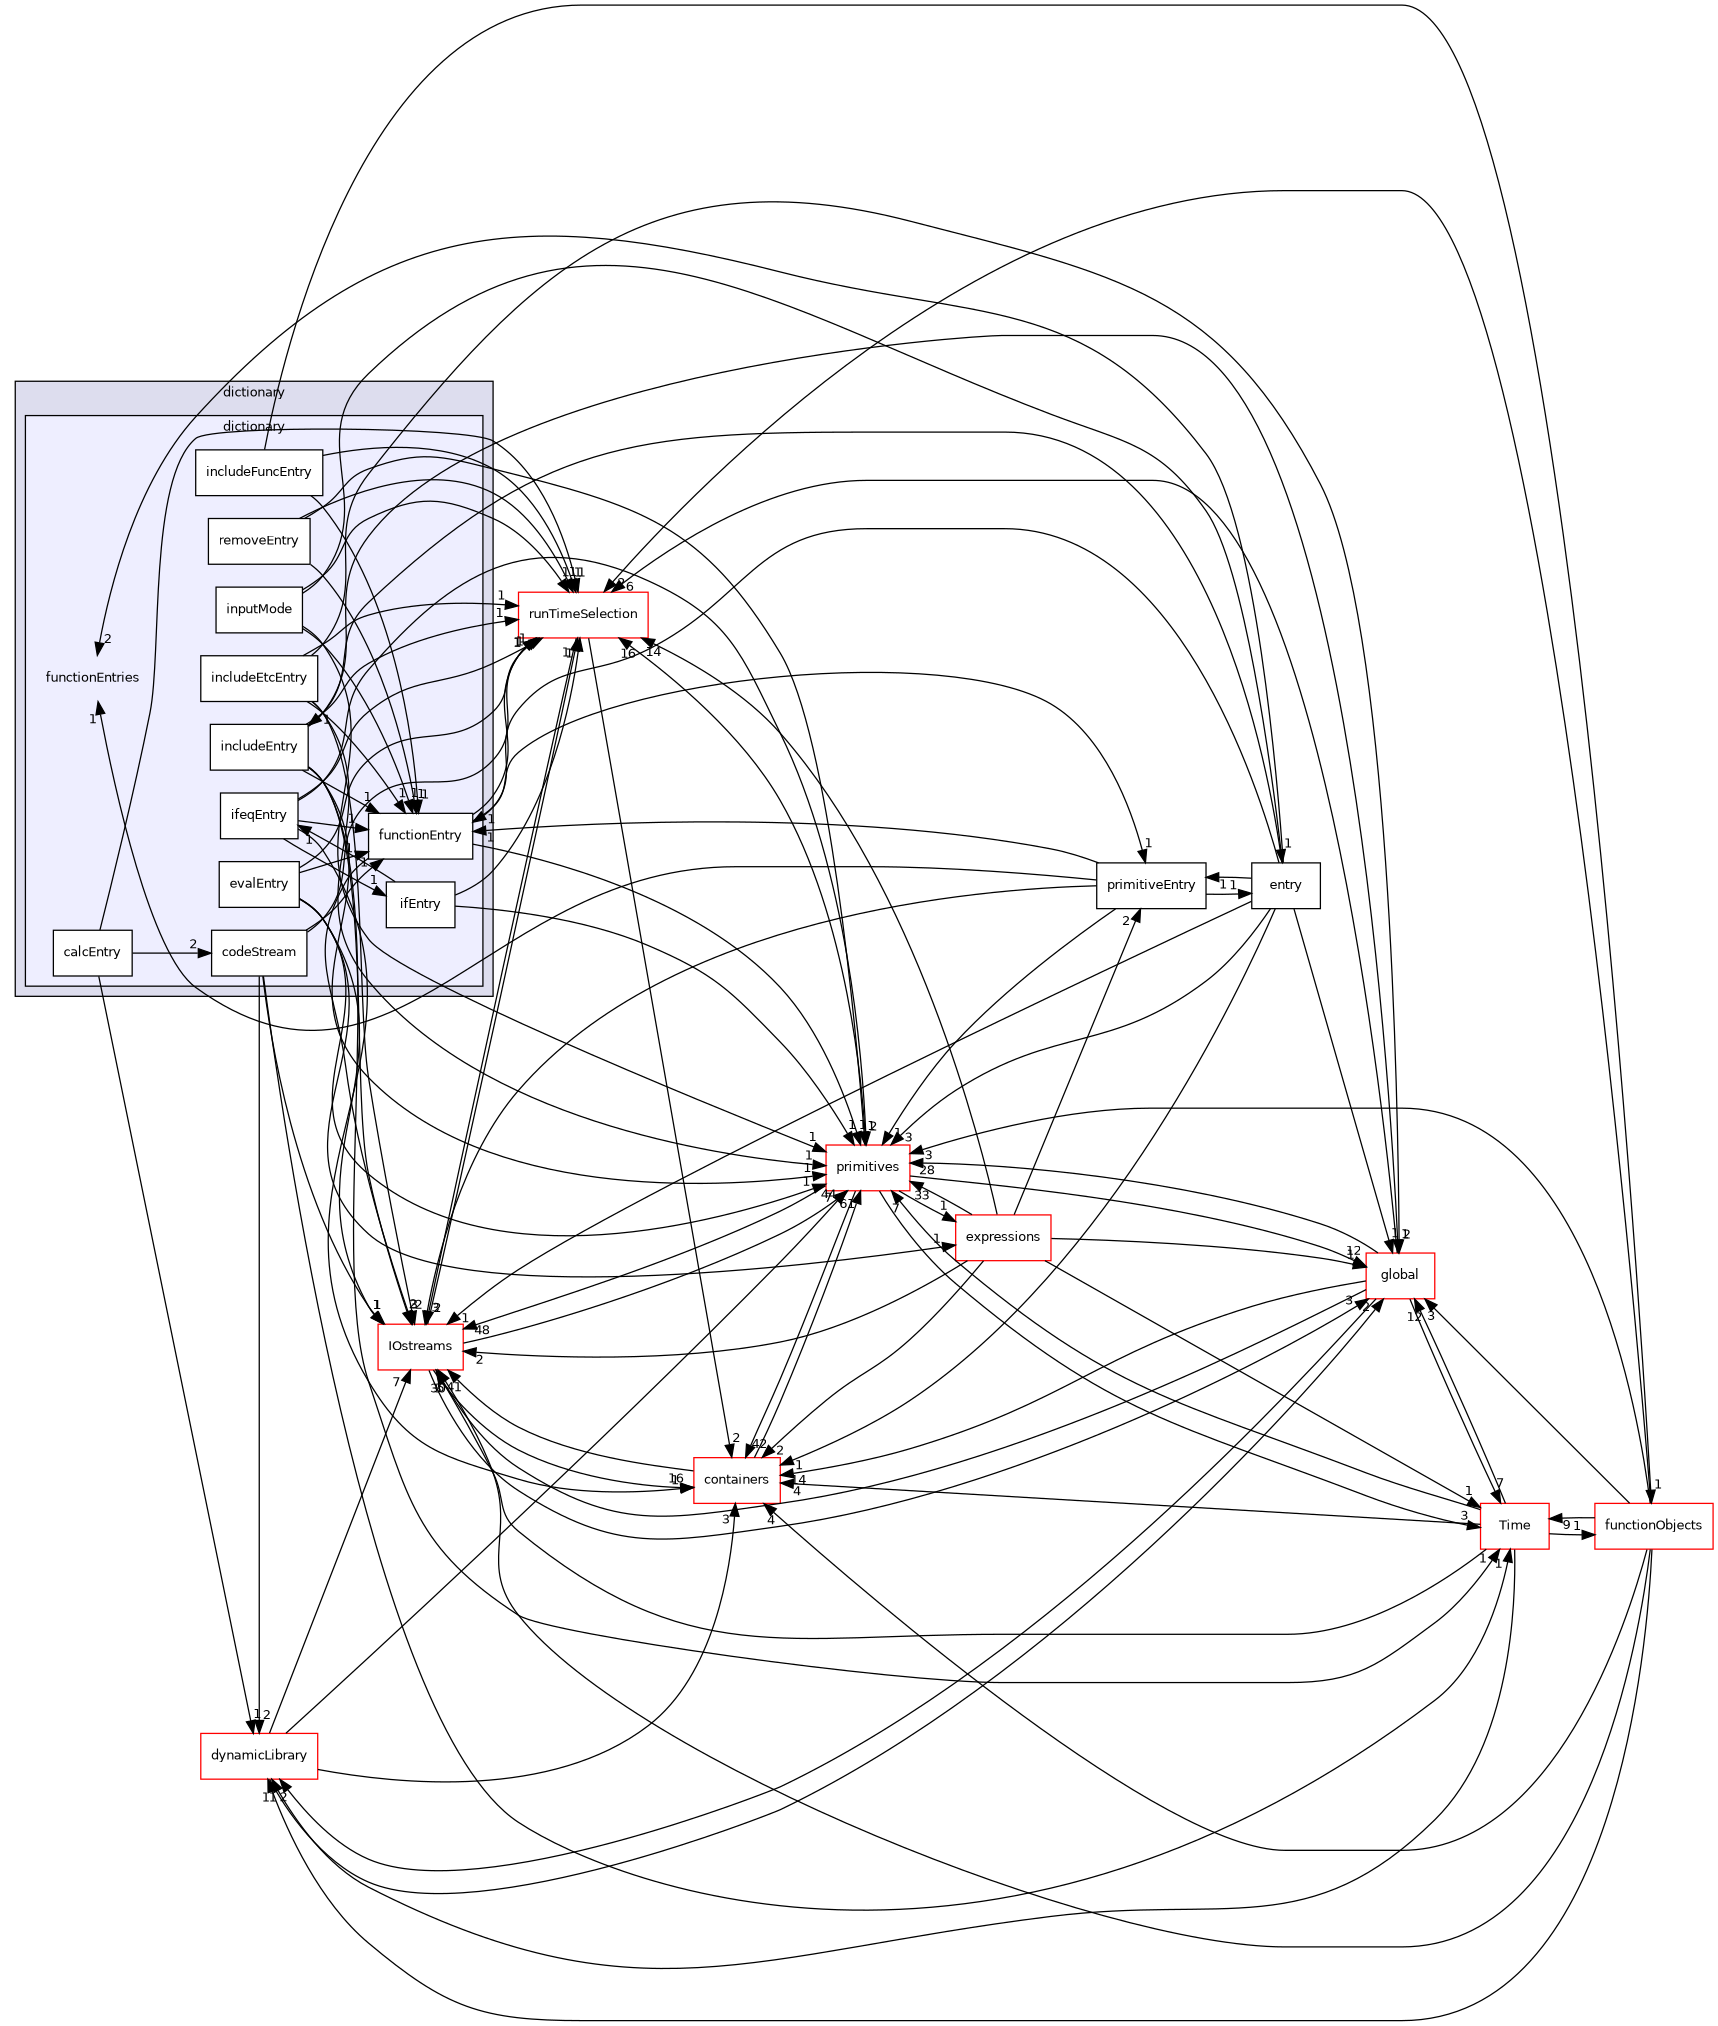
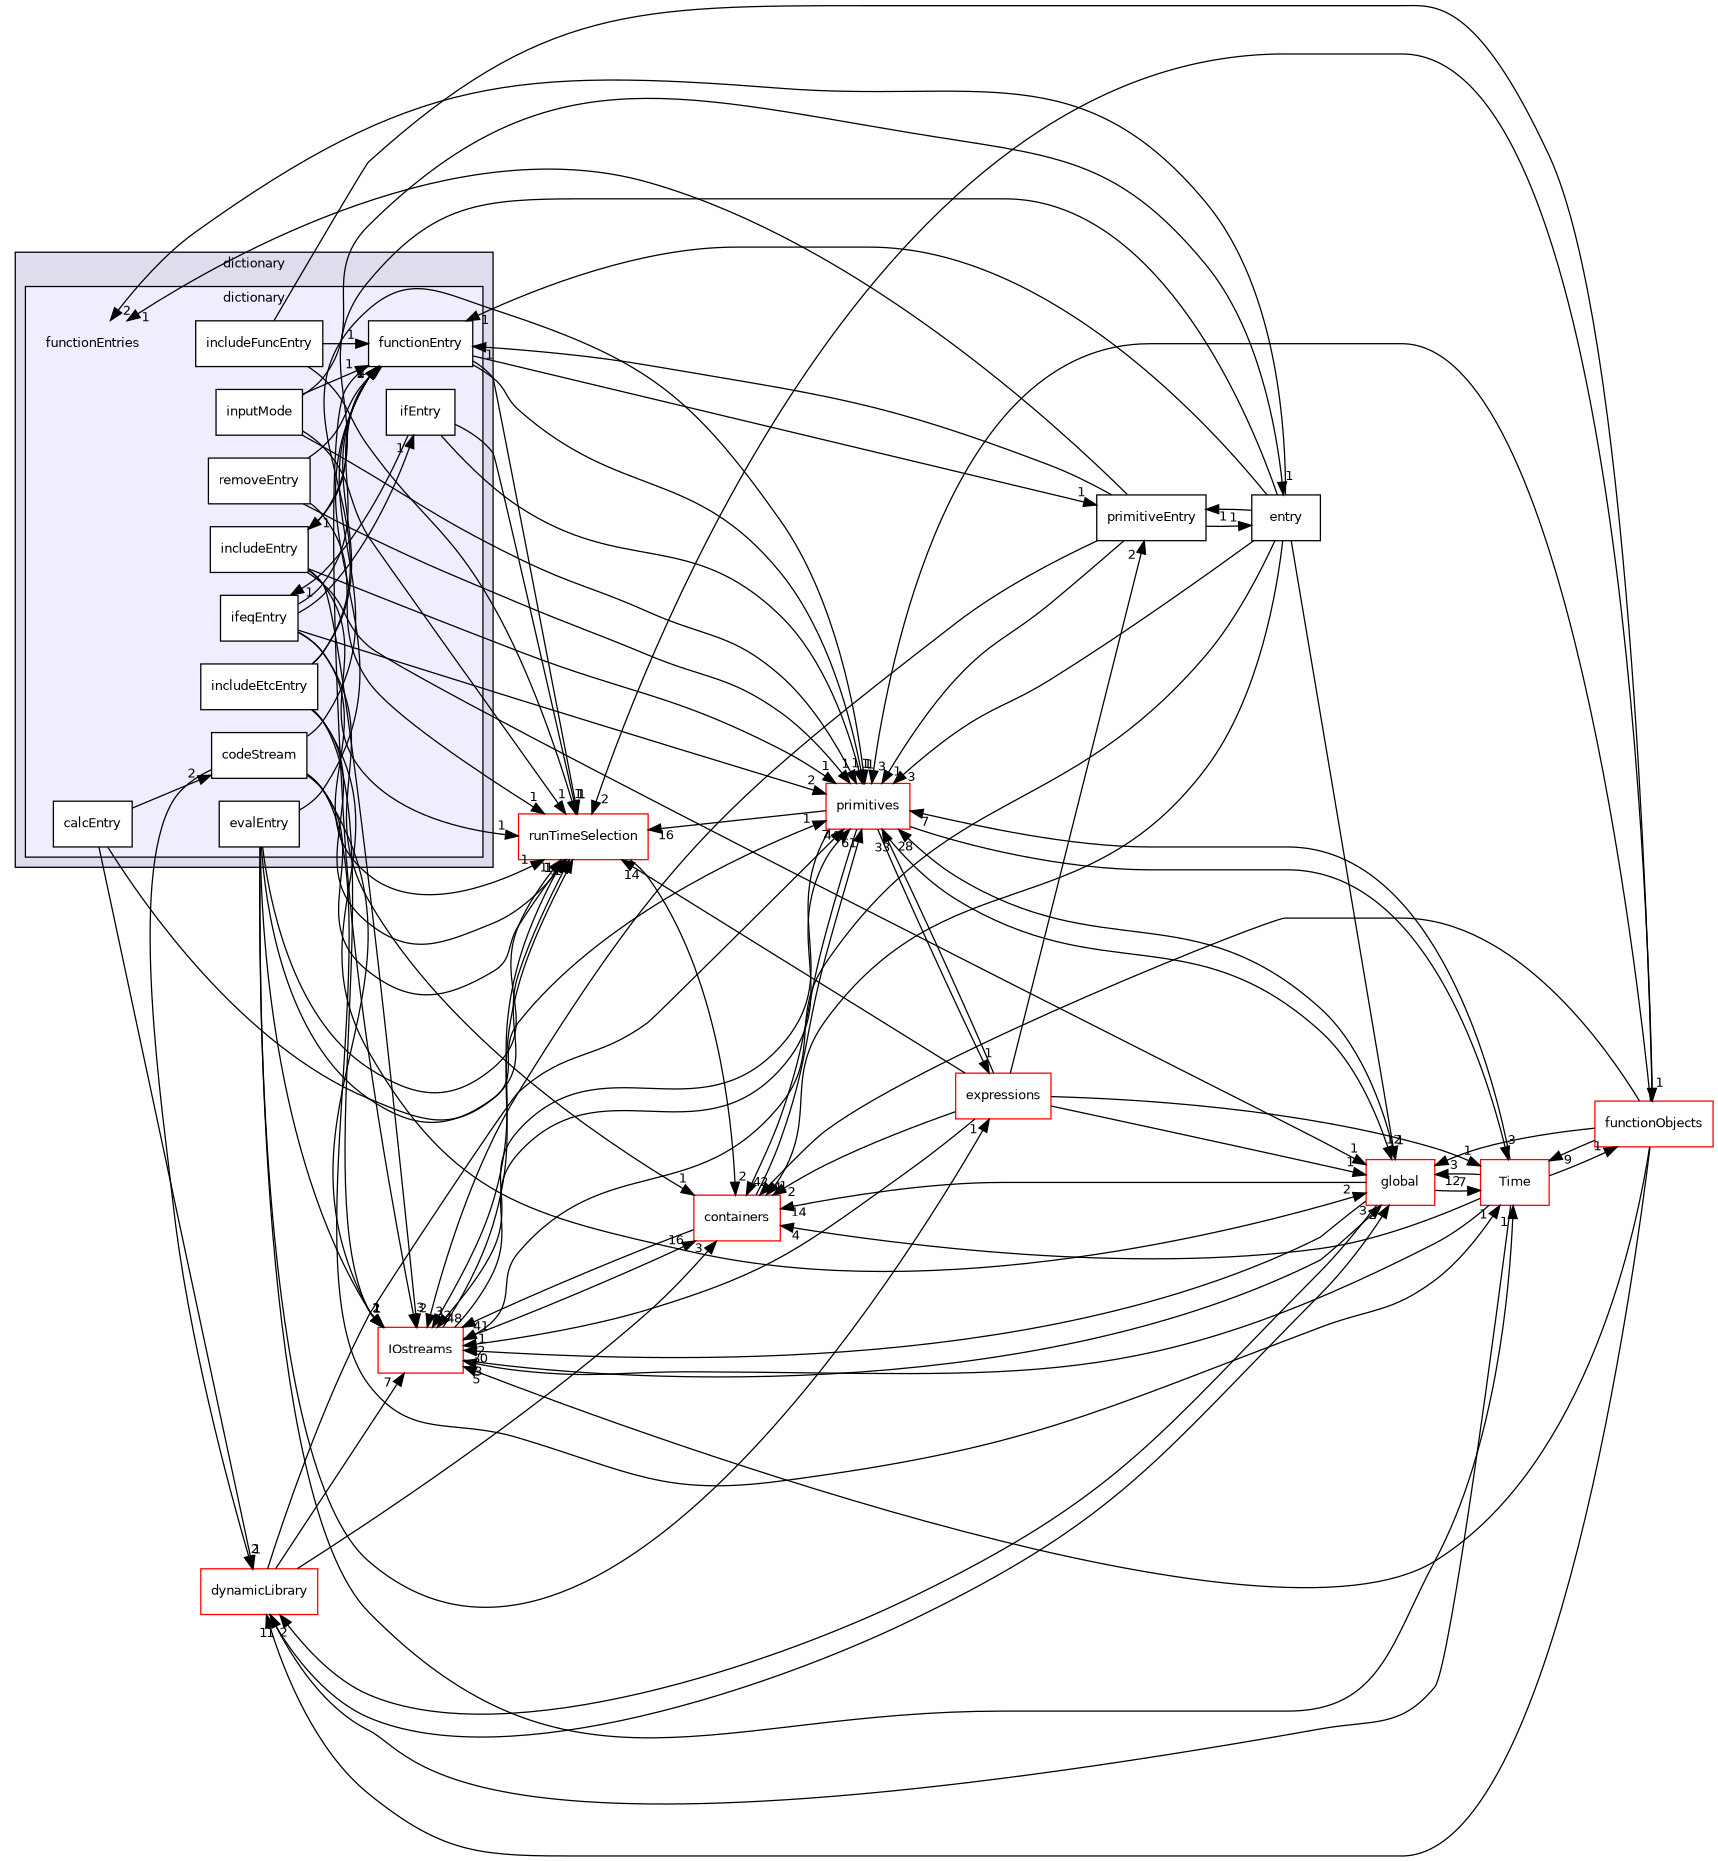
(1268, 605) -> none
(572, 1630) -> (710, 1735)
